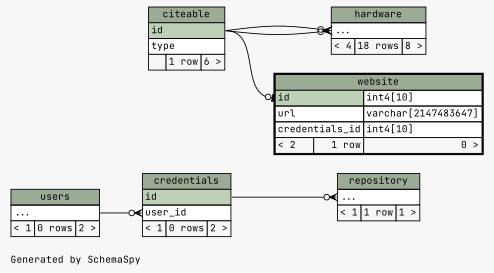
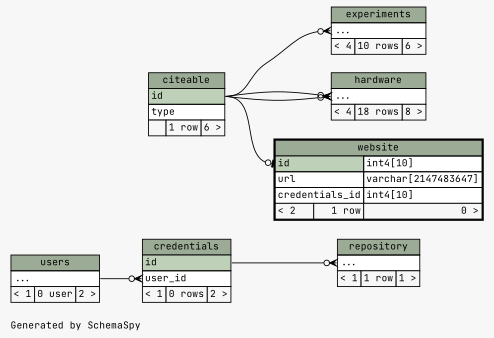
none -> (379, 31)
(55, 228) -> (55, 294)
